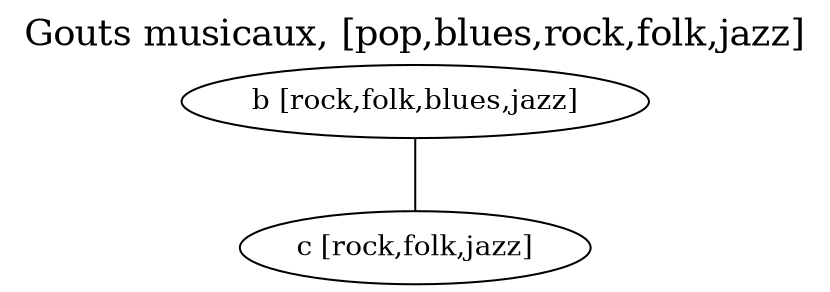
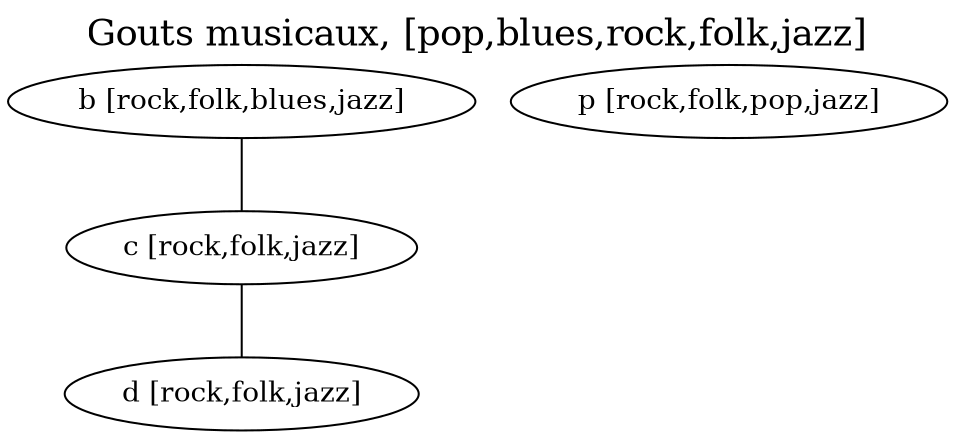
none -> (729, 102)
none -> (242, 394)
